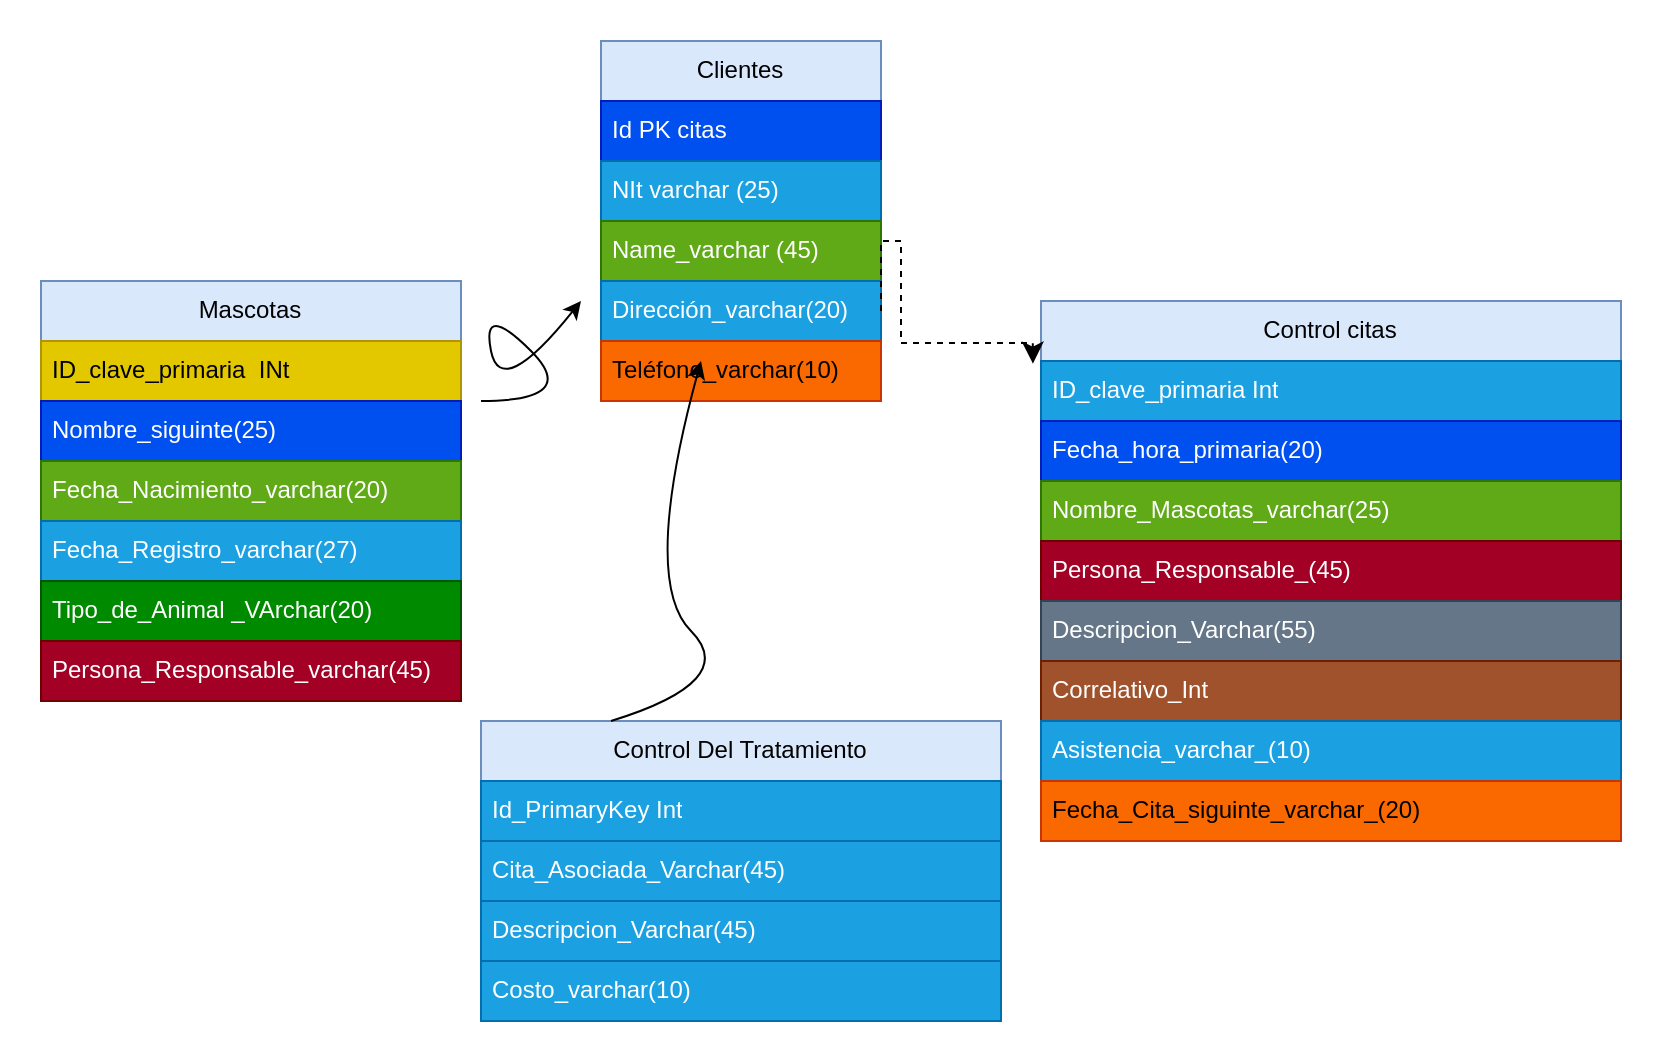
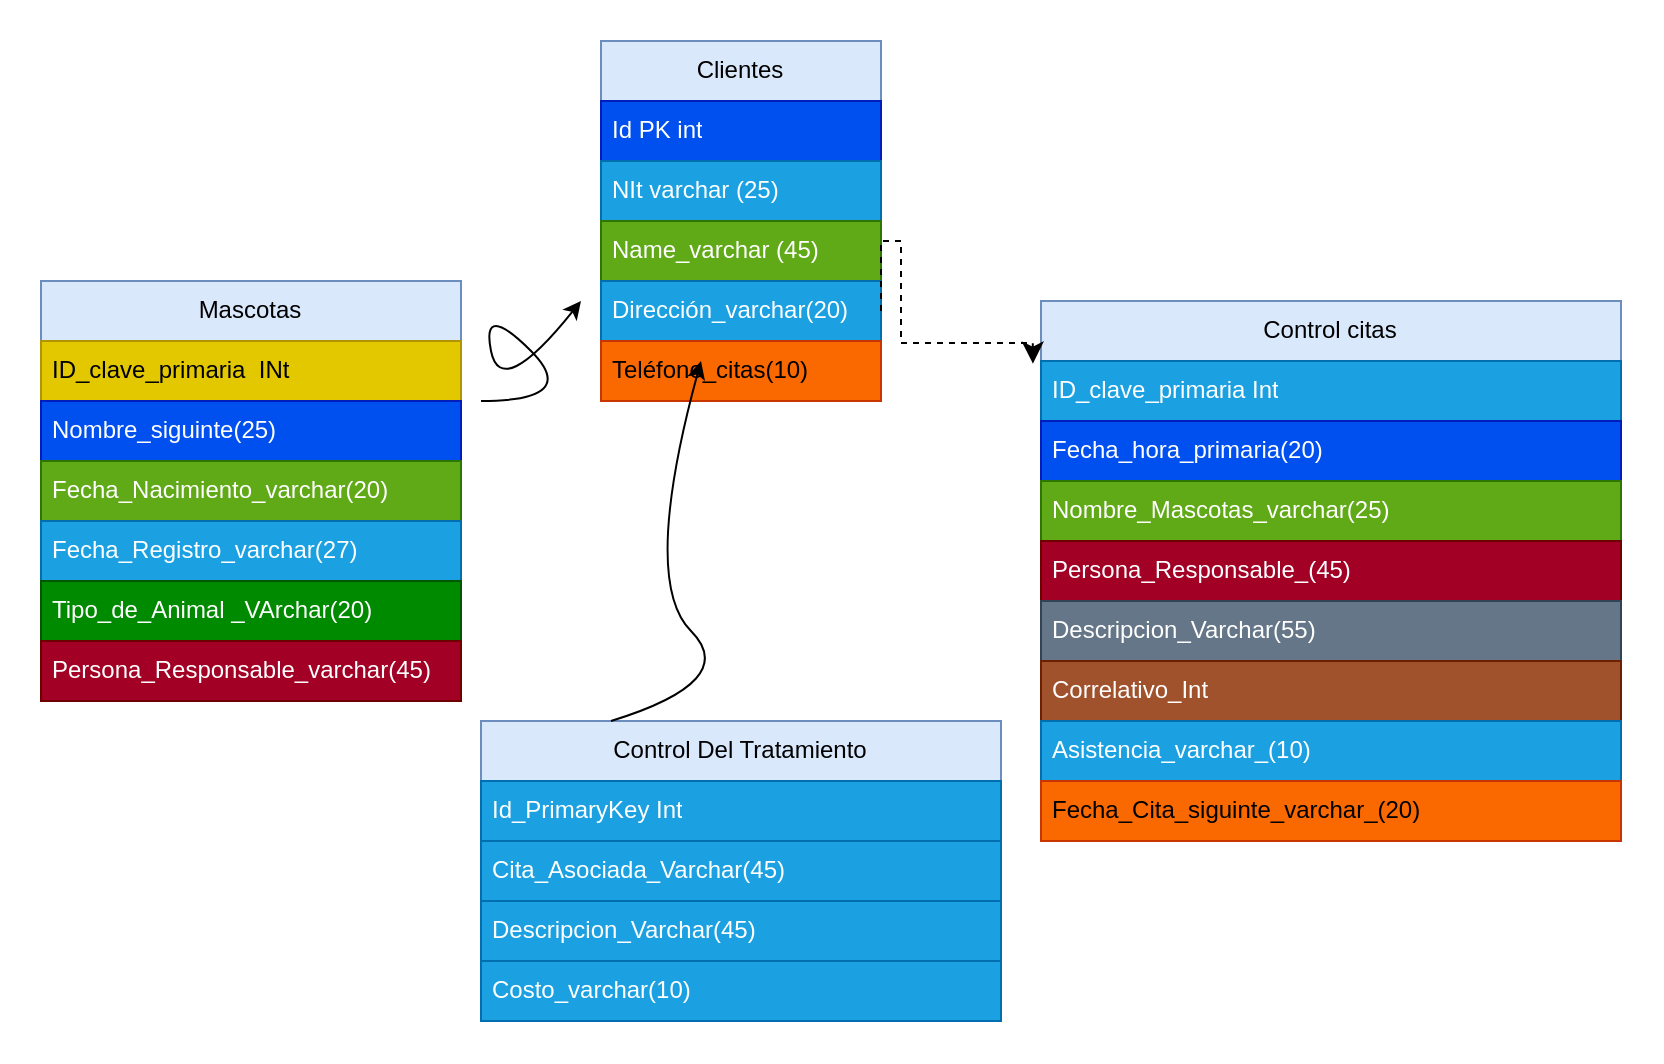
(678, 131) -> (664, 131)
(743, 371) -> (728, 371)
